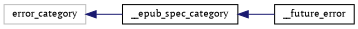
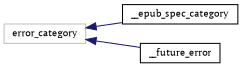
(262, 14) -> (118, 44)
